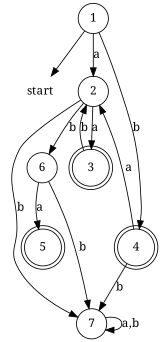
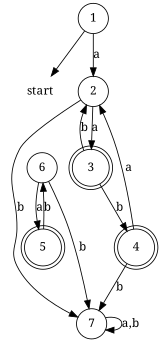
(67, 124) -> (44, 210)
(131, 124) -> (111, 204)
